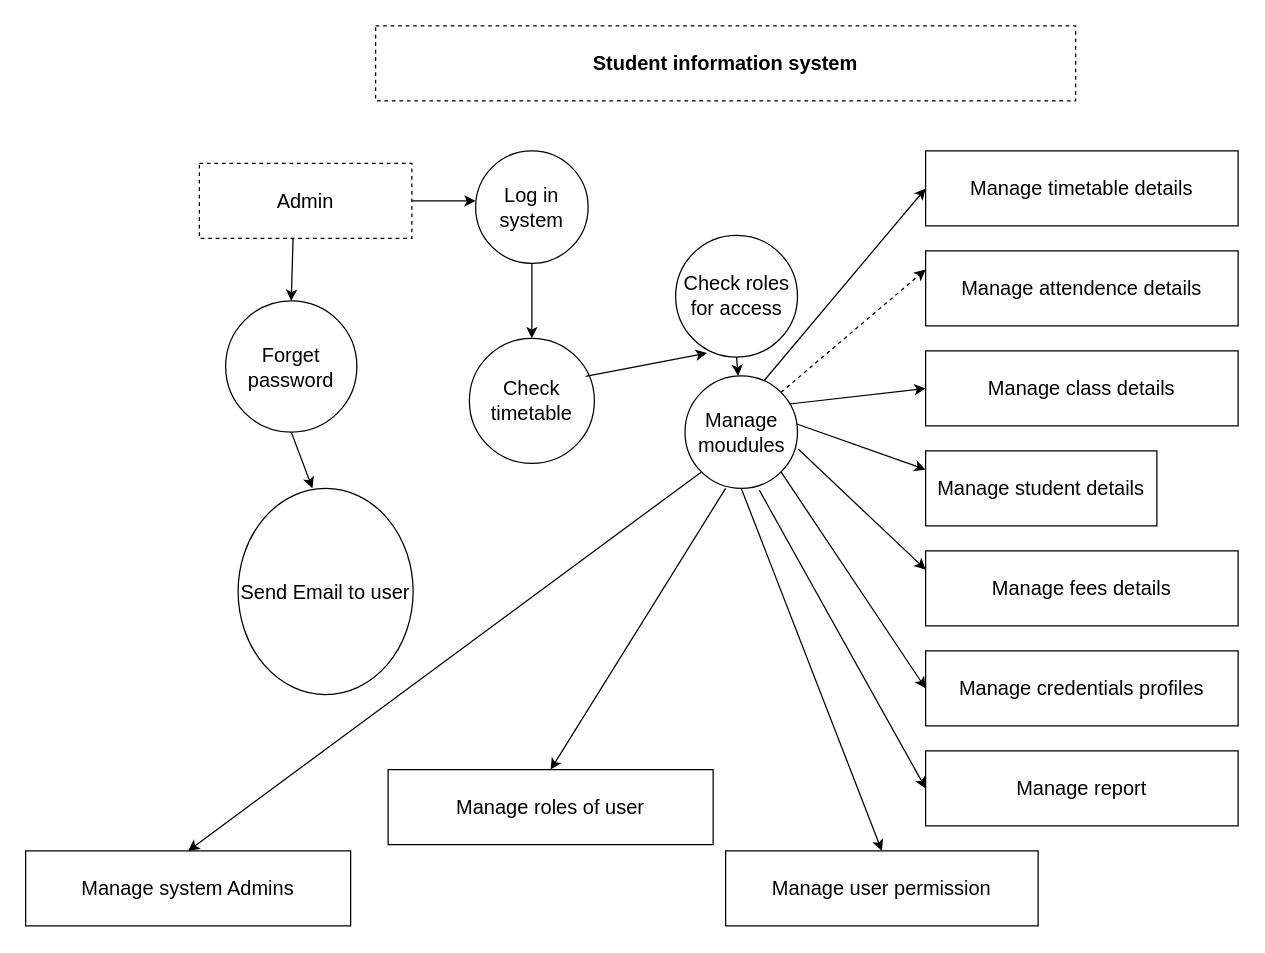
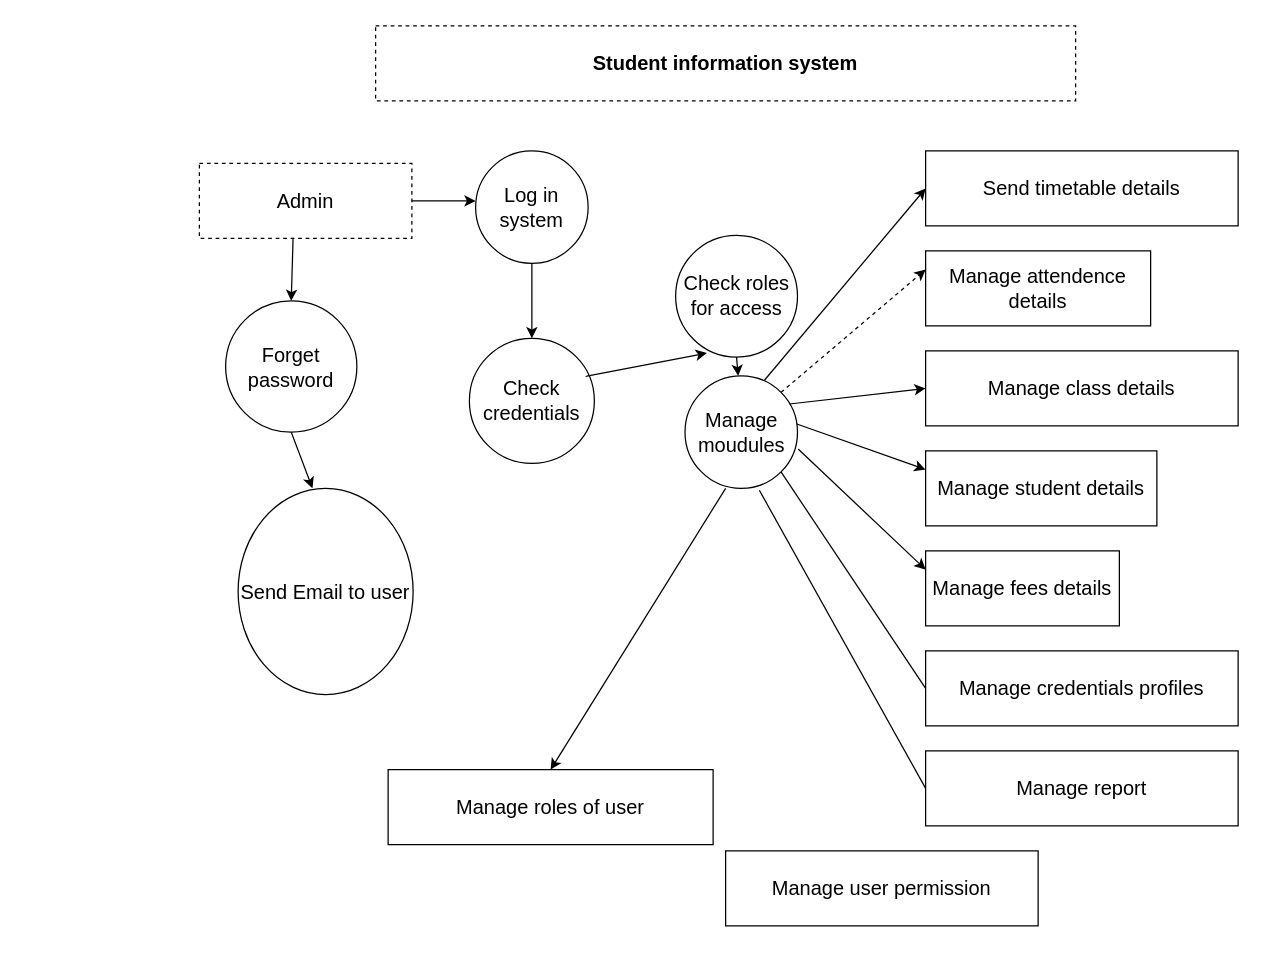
(1082, 188) -> (1082, 188)
(1082, 288) -> (1038, 288)
(532, 401) -> (532, 401)
(1082, 588) -> (1023, 588)
(448, 659) -> none
(810, 666) -> none
(920, 680) -> (922, 682)
(921, 779) -> (922, 782)
(188, 888) -> none
